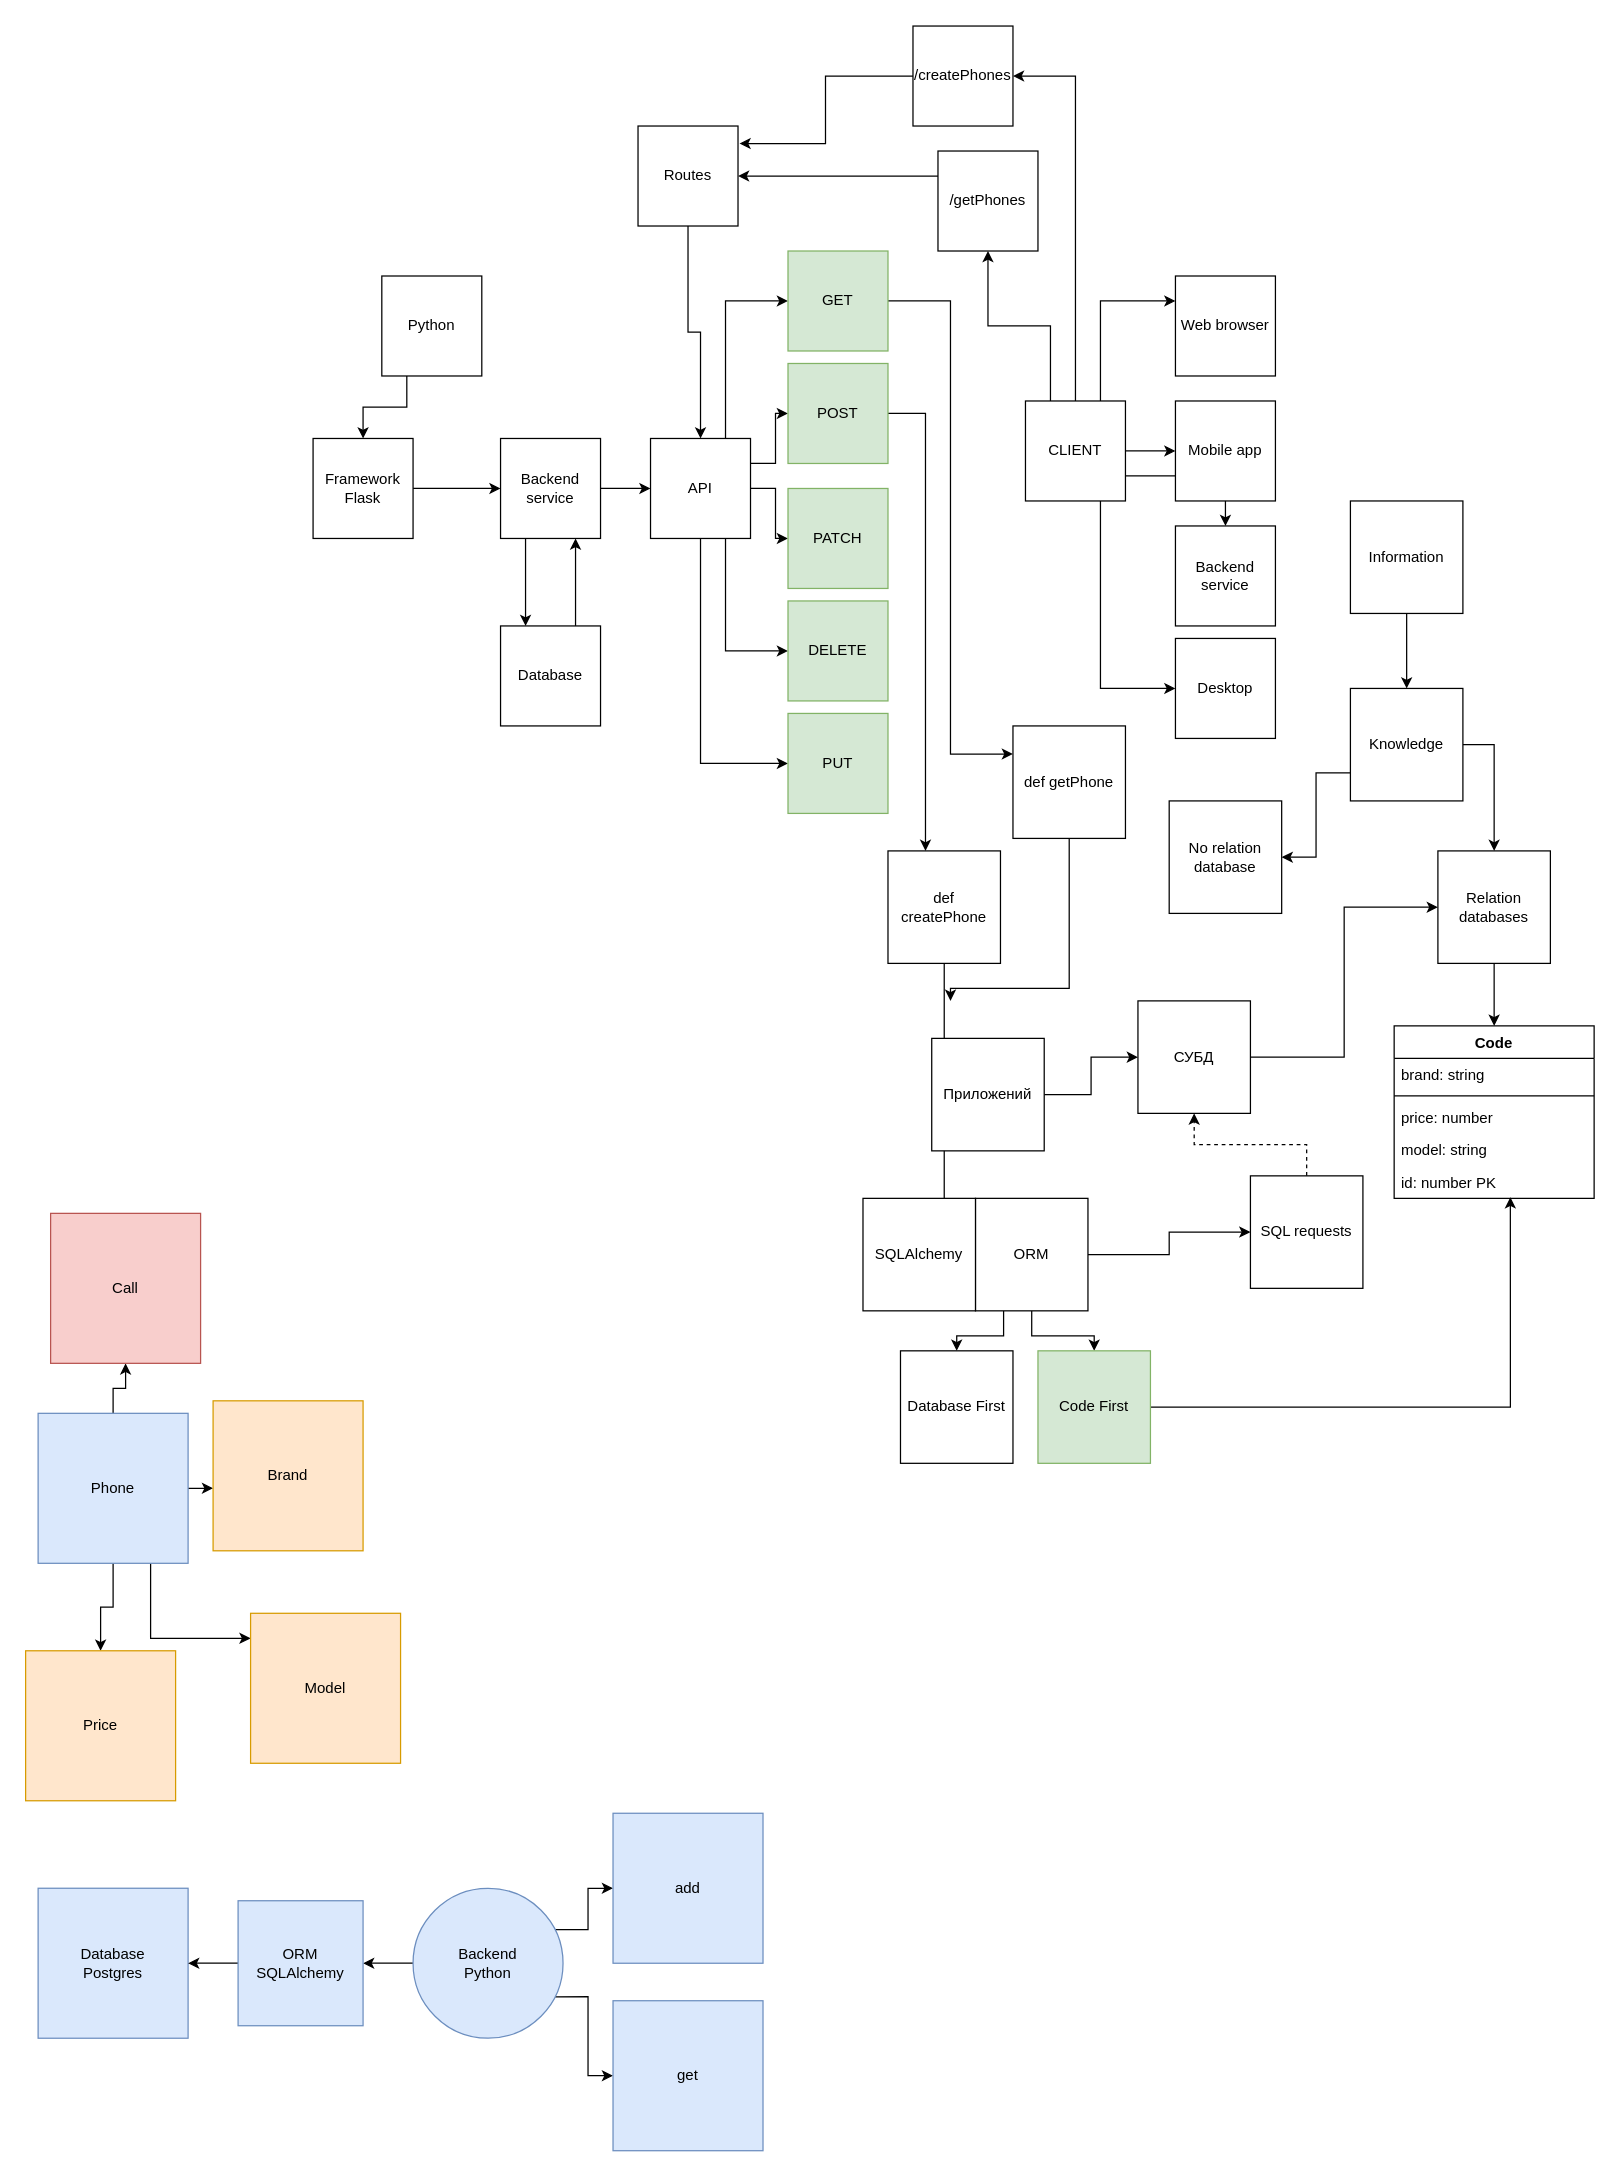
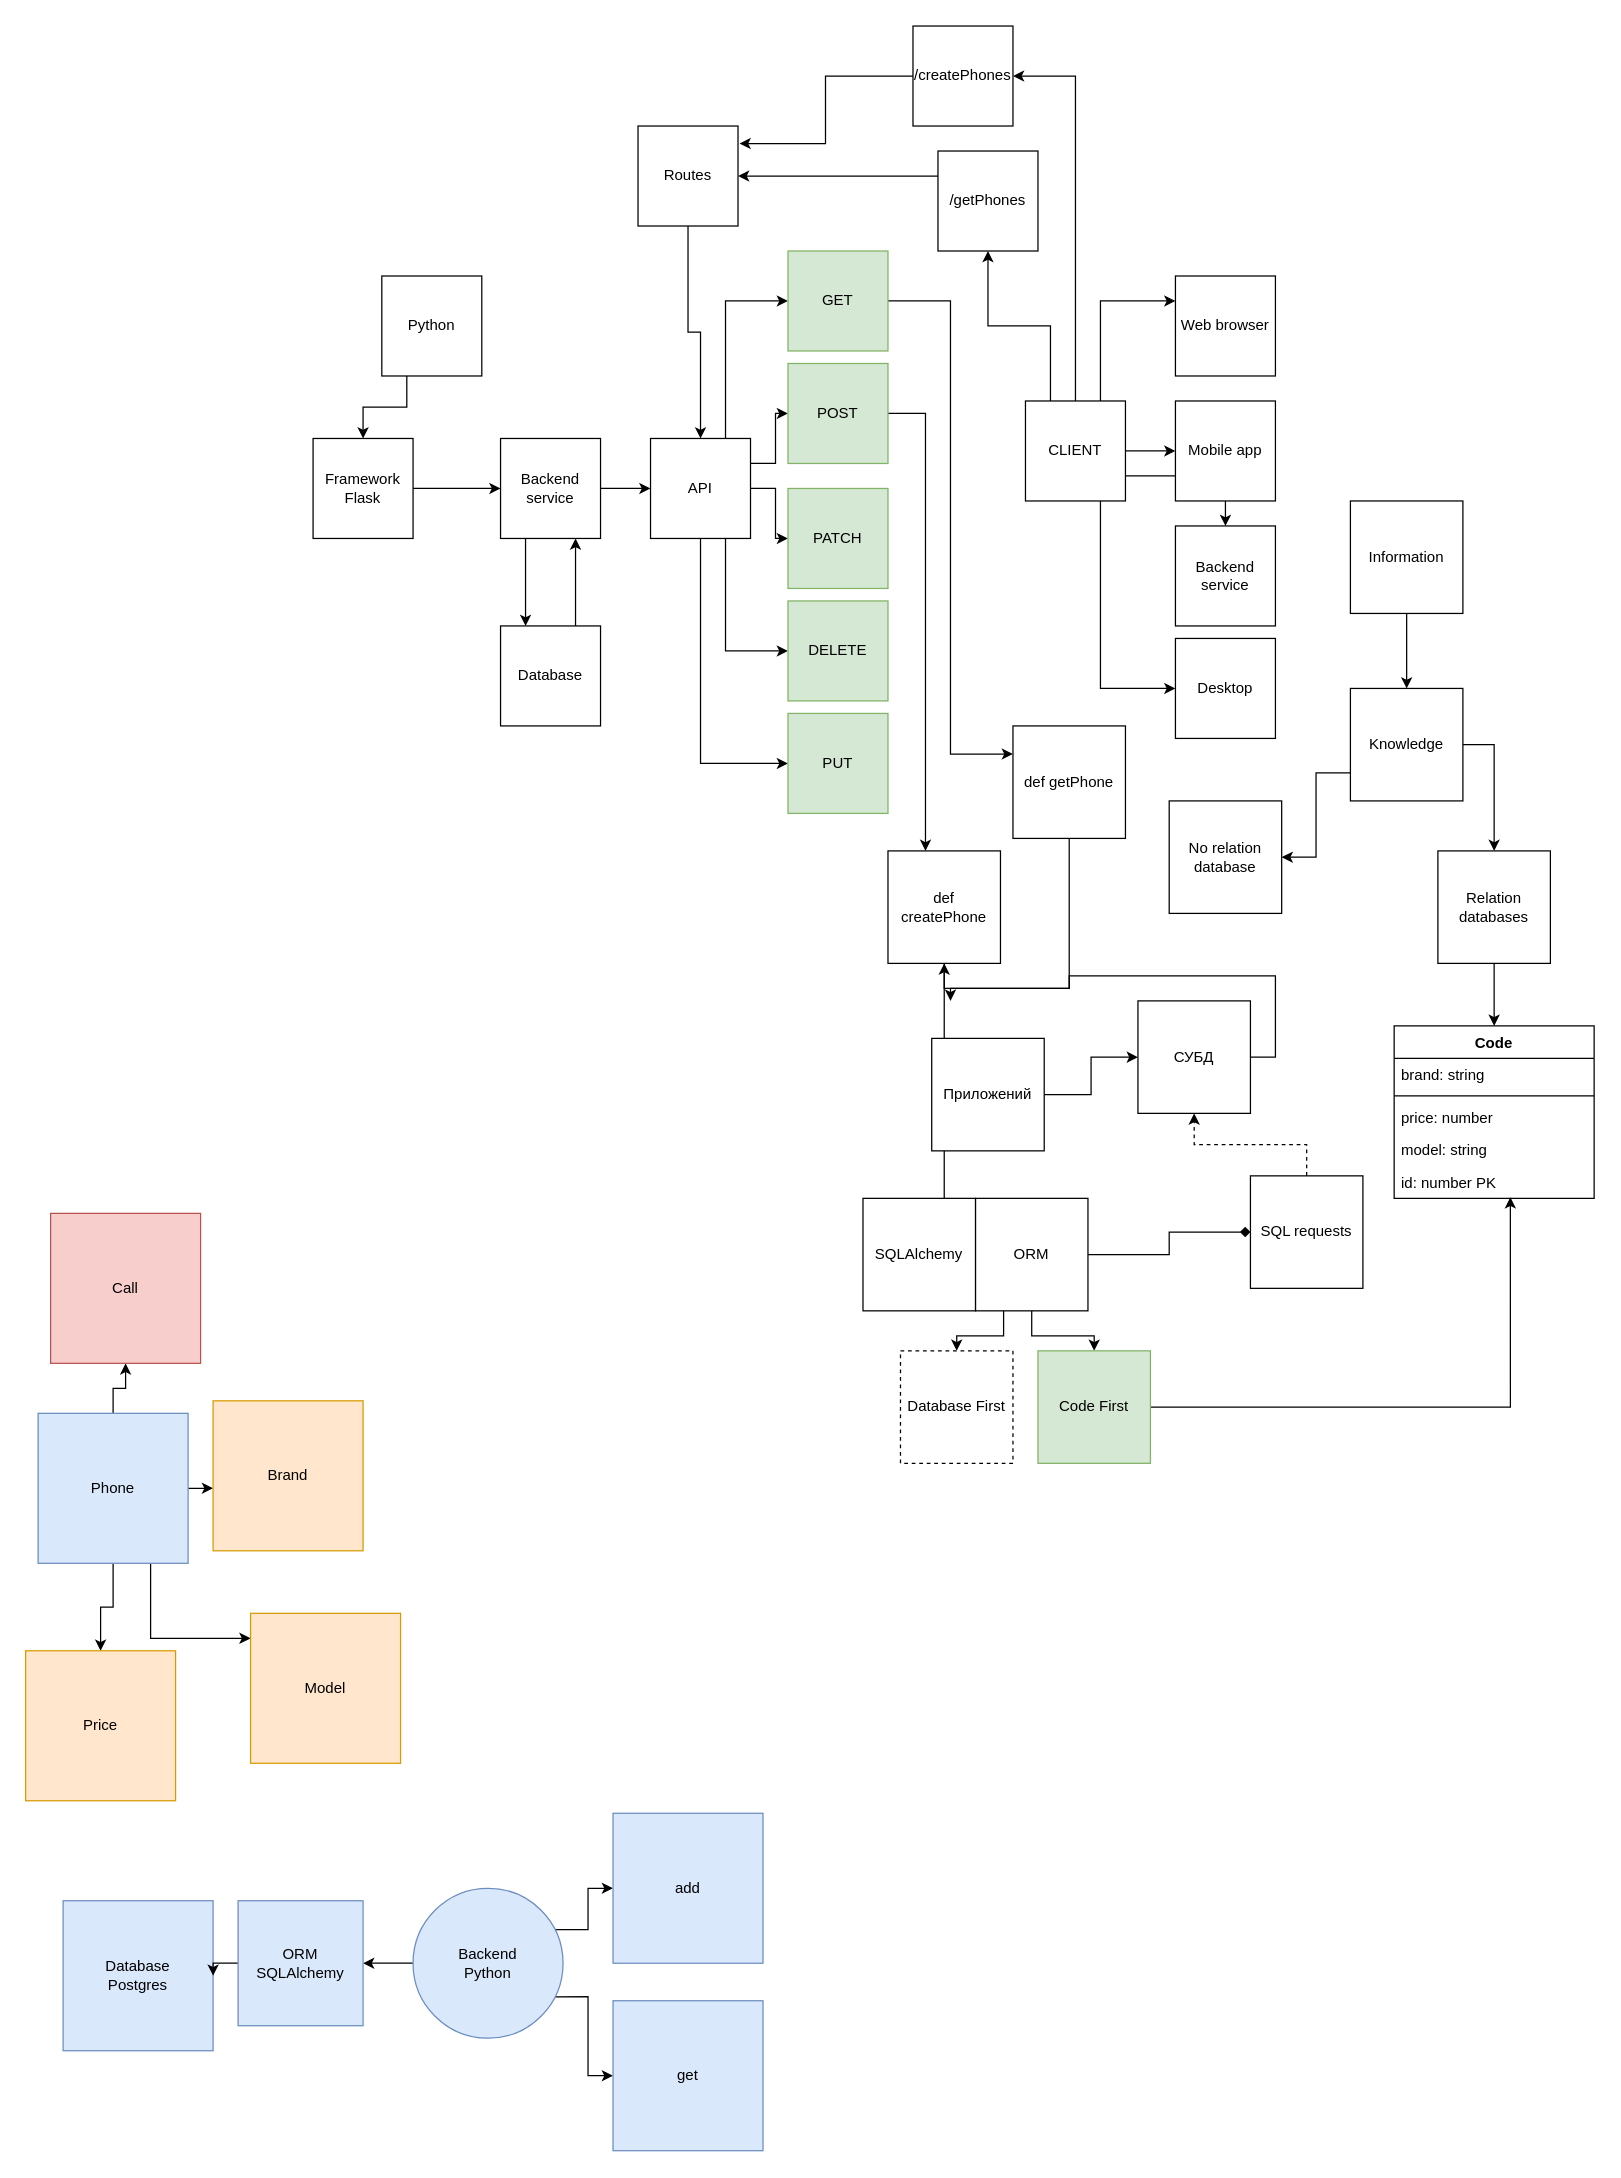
(1344, 975) -> (1217, 976)
(1241, 1232) -> (1240, 1232)
(957, 1407) -> (957, 1407)
(113, 1963) -> (138, 1976)
